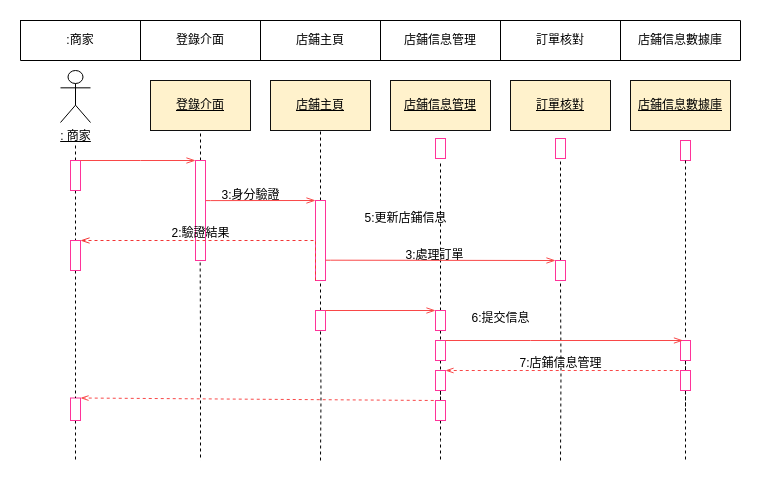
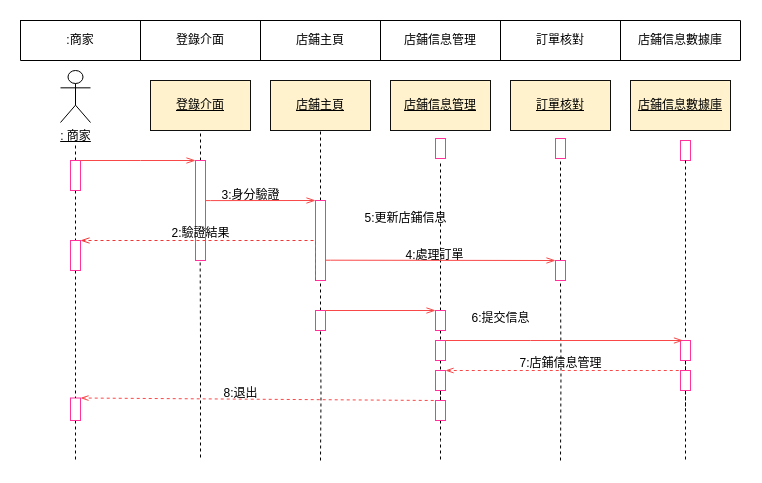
(435, 256) -> (435, 256)
none -> (241, 394)
